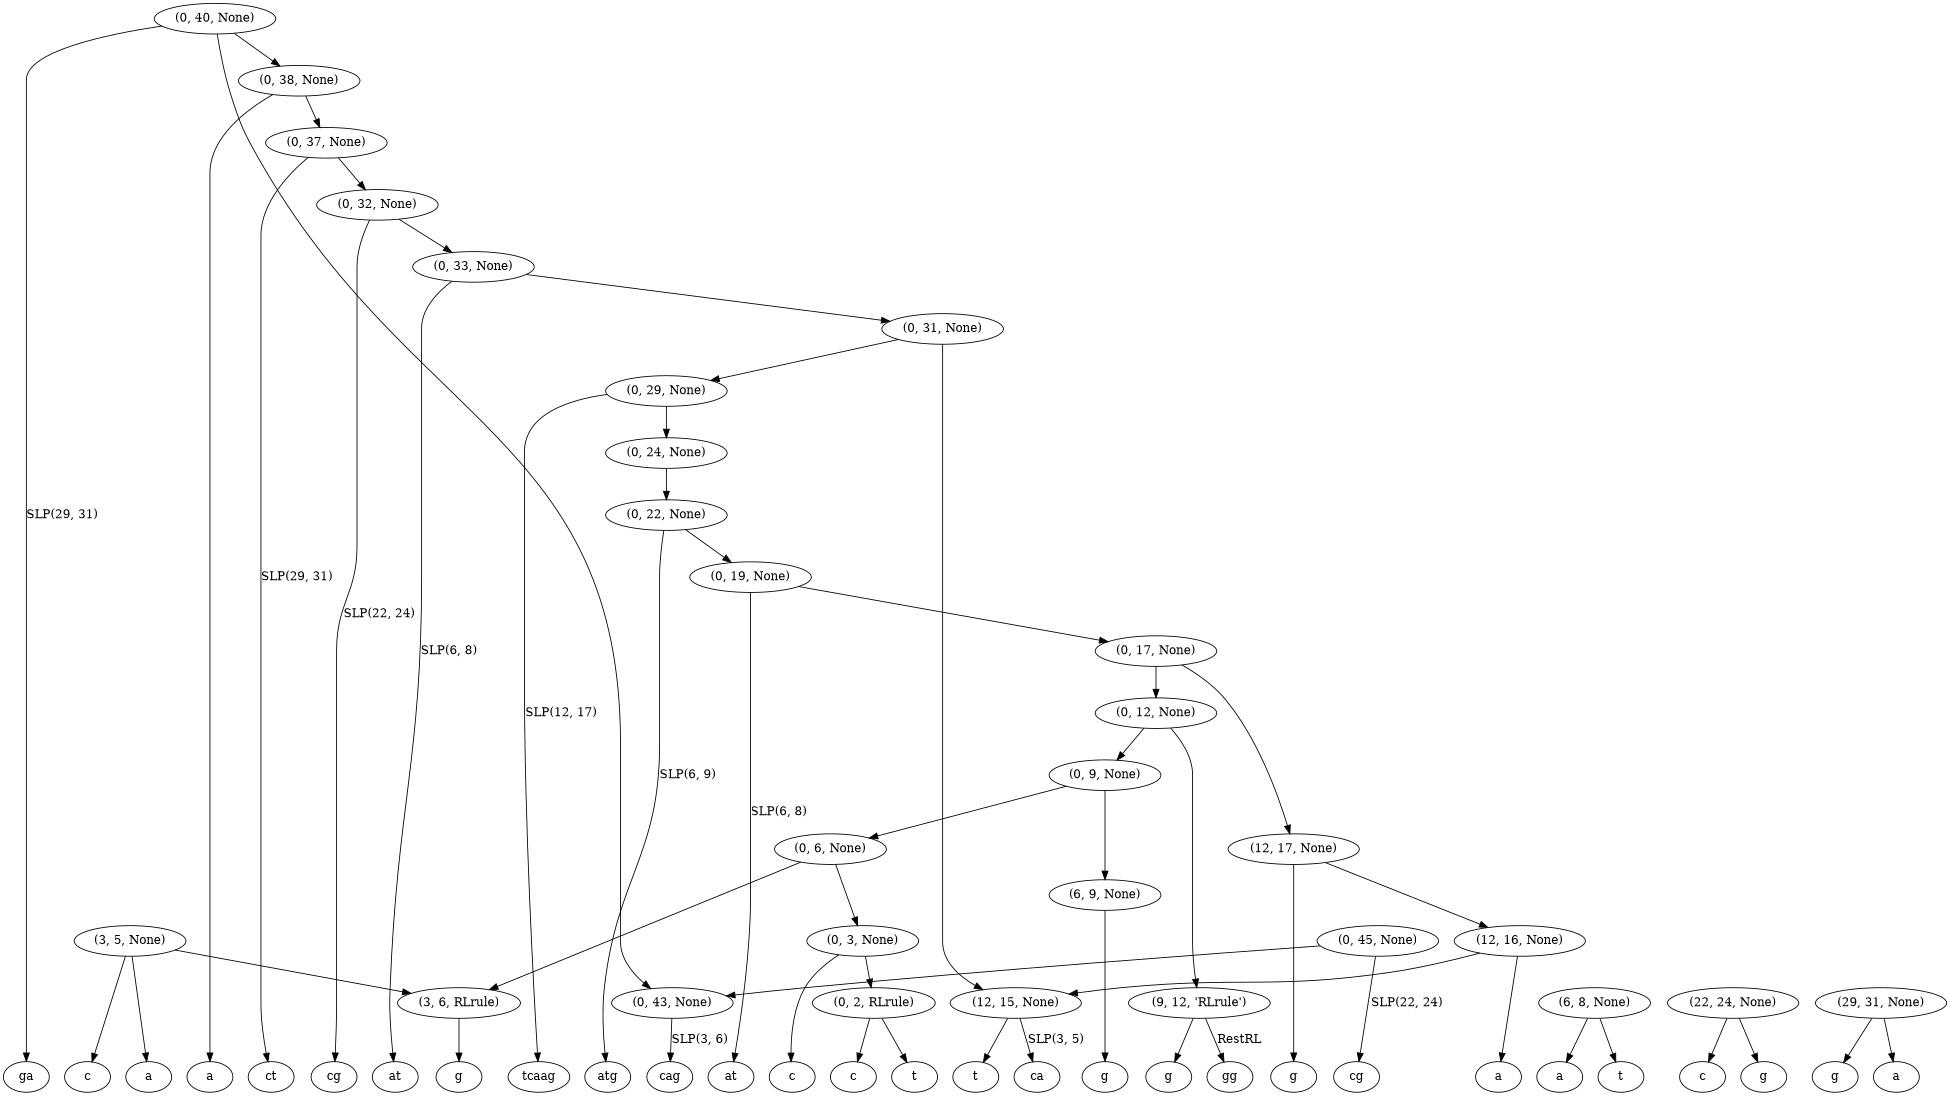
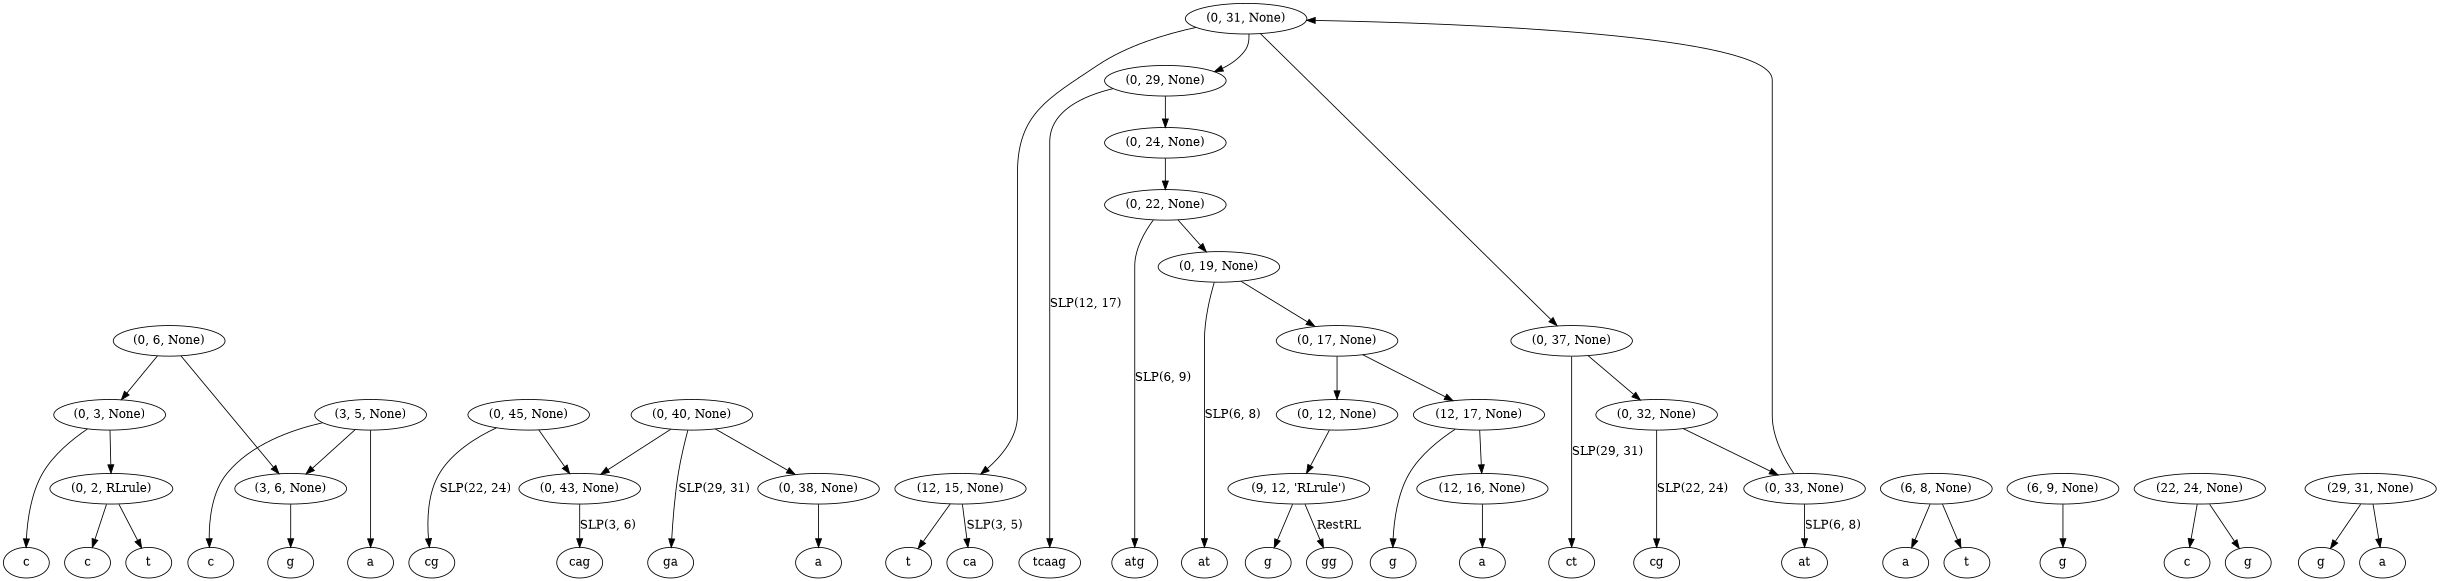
(311, 108) -> (1406, 177)
(1105, 775) -> none
(1280, 982) -> none
(459, 1003) -> (291, 489)
